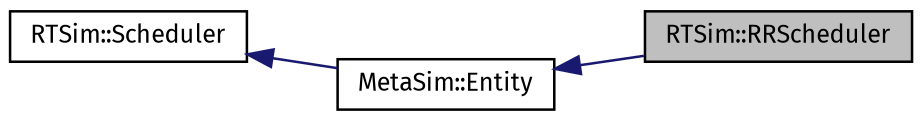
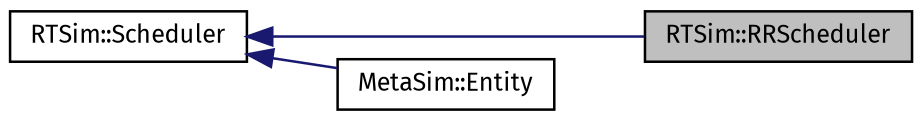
(612, 61) -> (459, 37)
